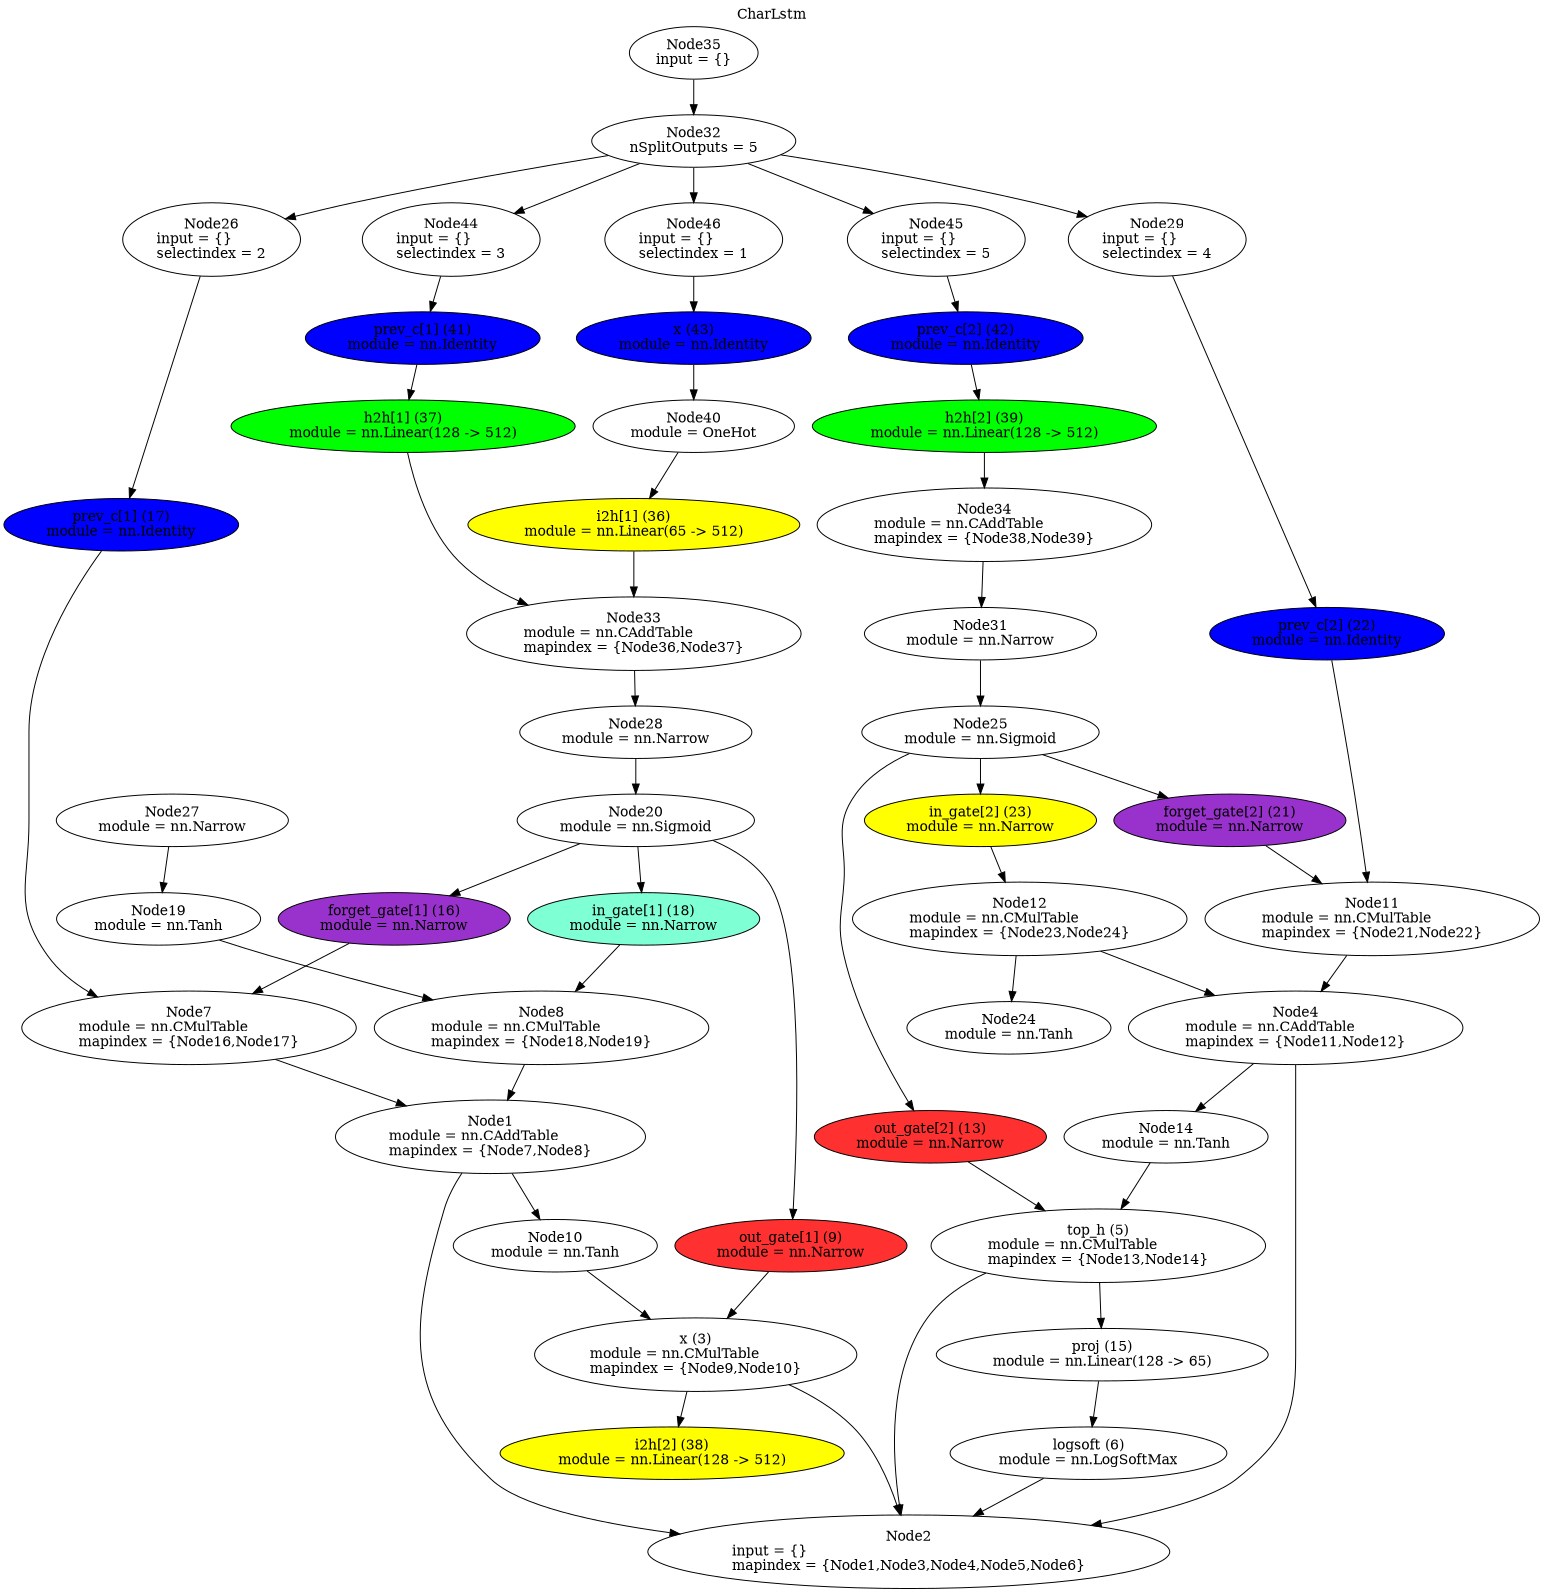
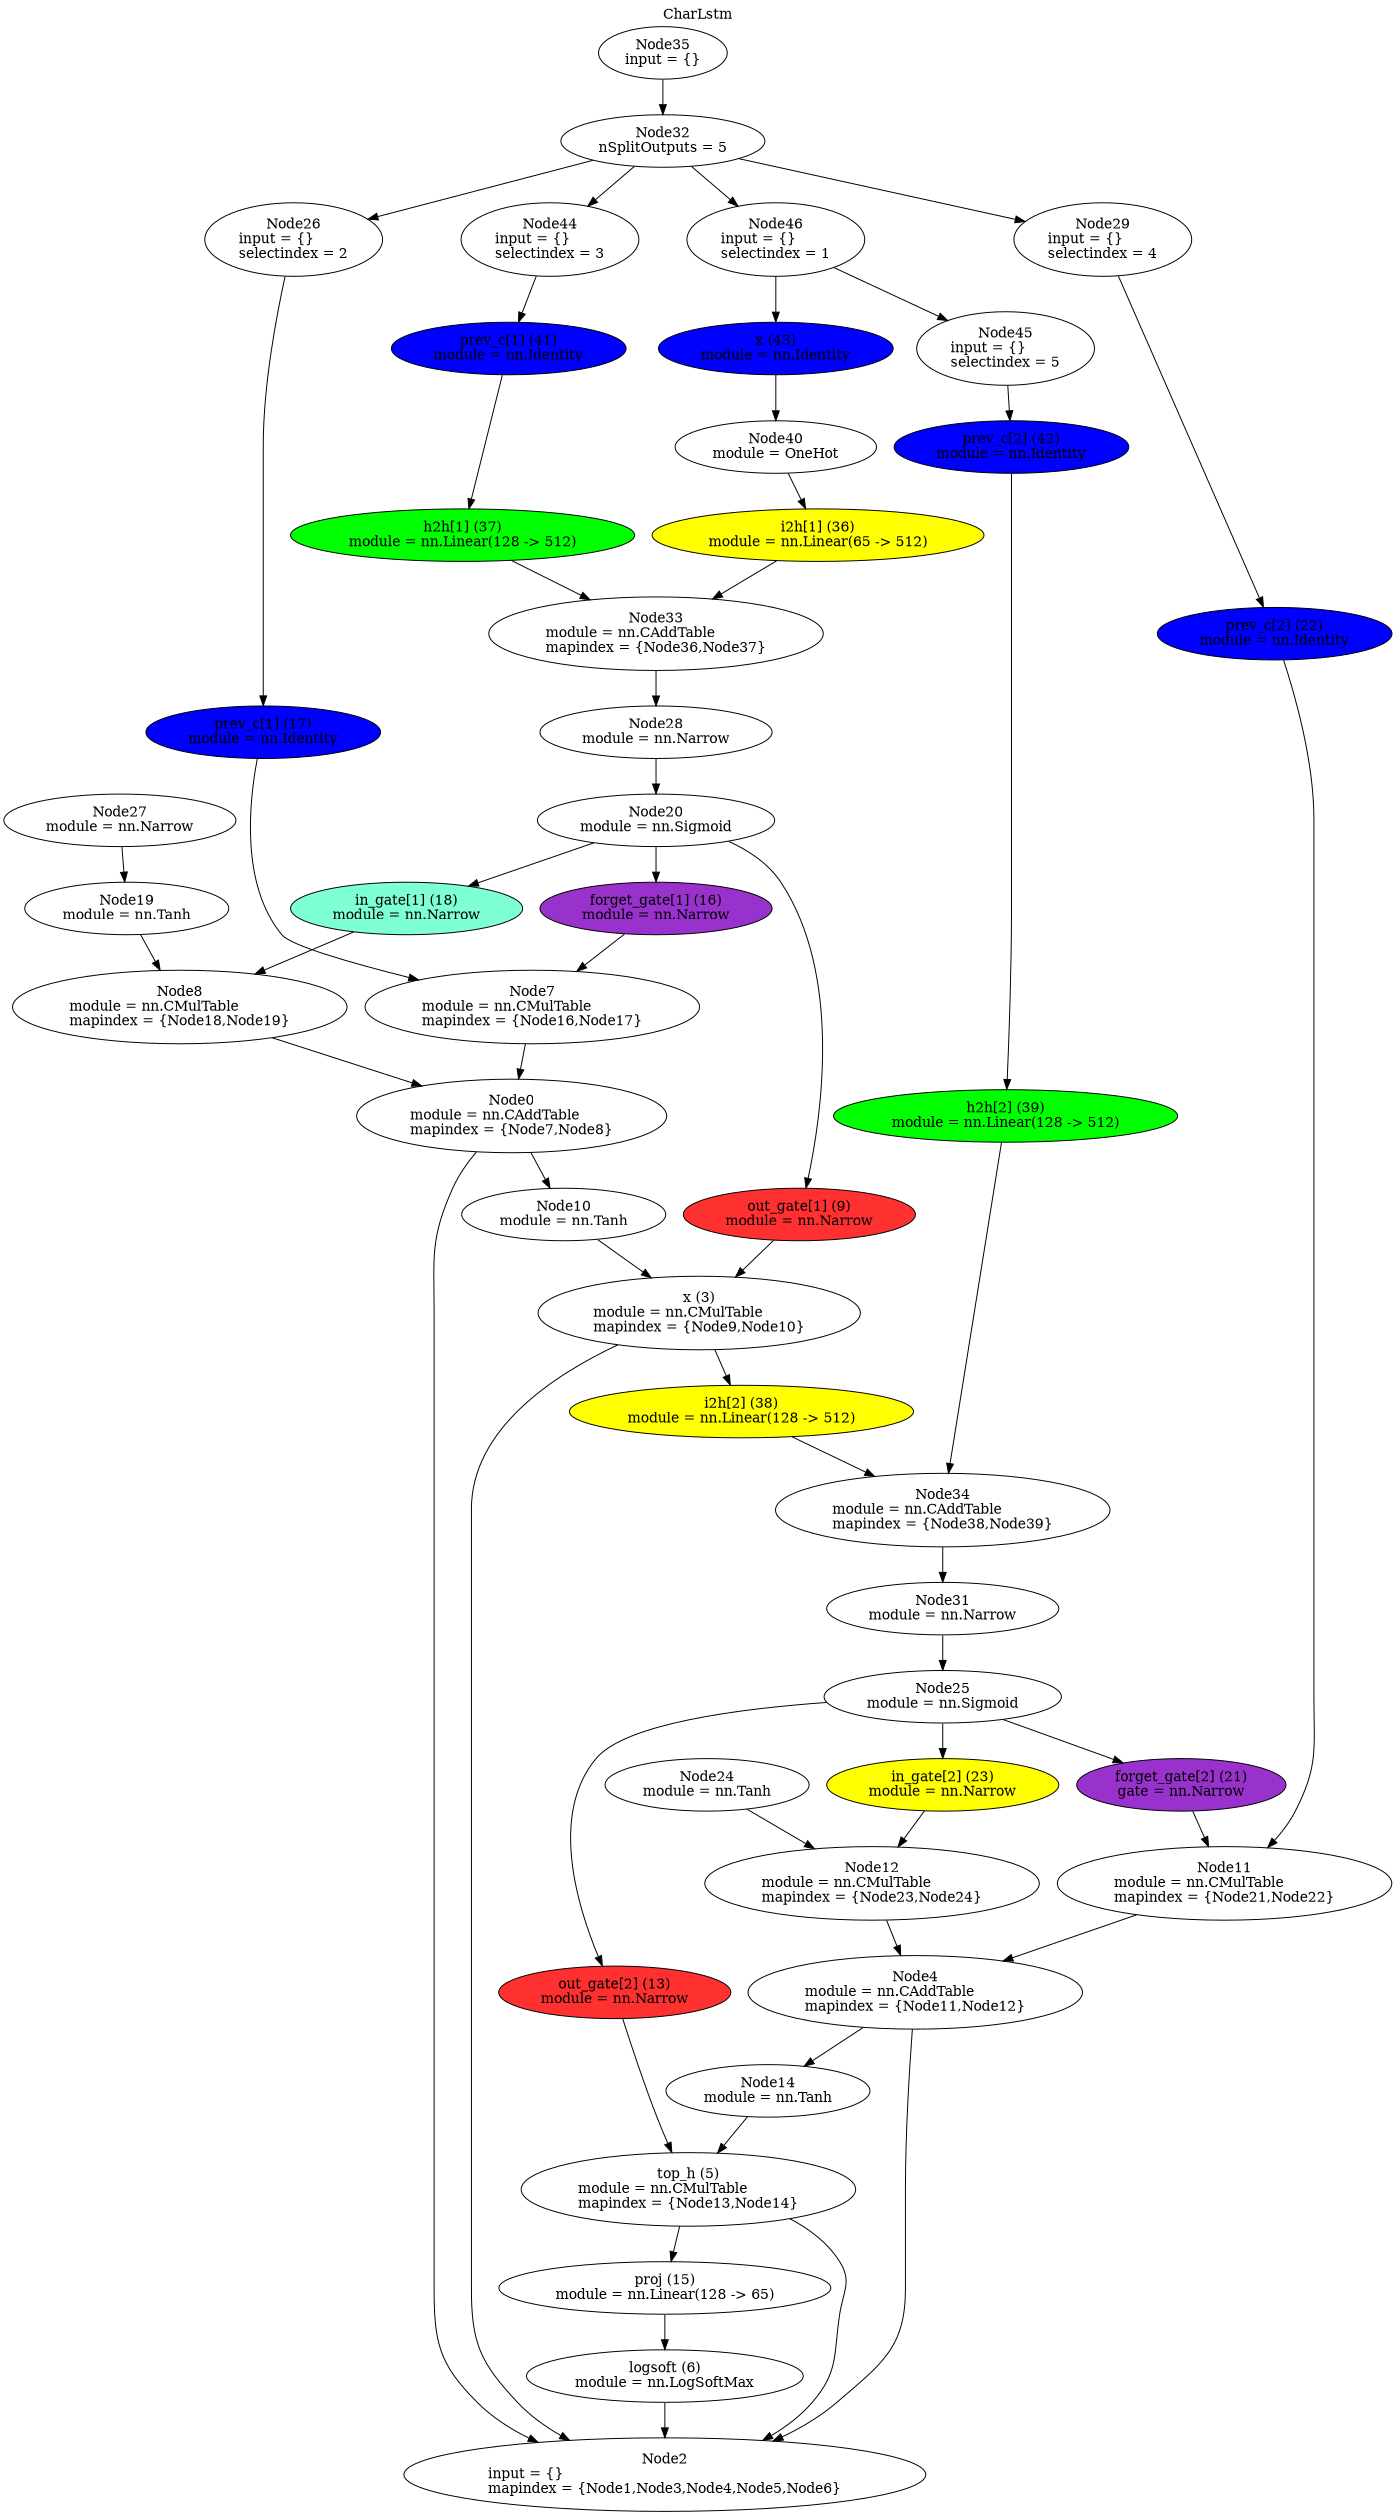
(806, 187) -> (886, 292)
(1230, 820) -> (1181, 1785)
(1014, 974) -> (776, 1826)
(490, 1137) -> (512, 1116)
none -> (829, 1454)
